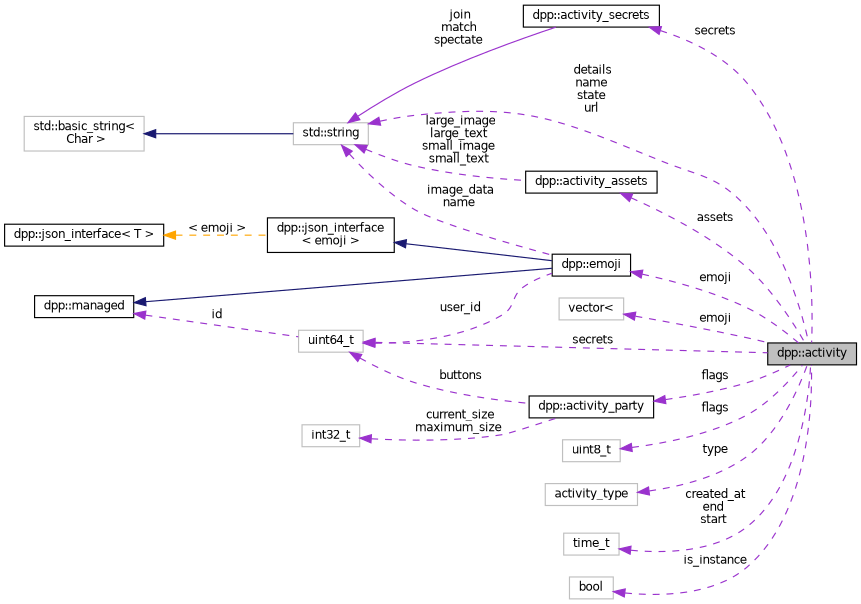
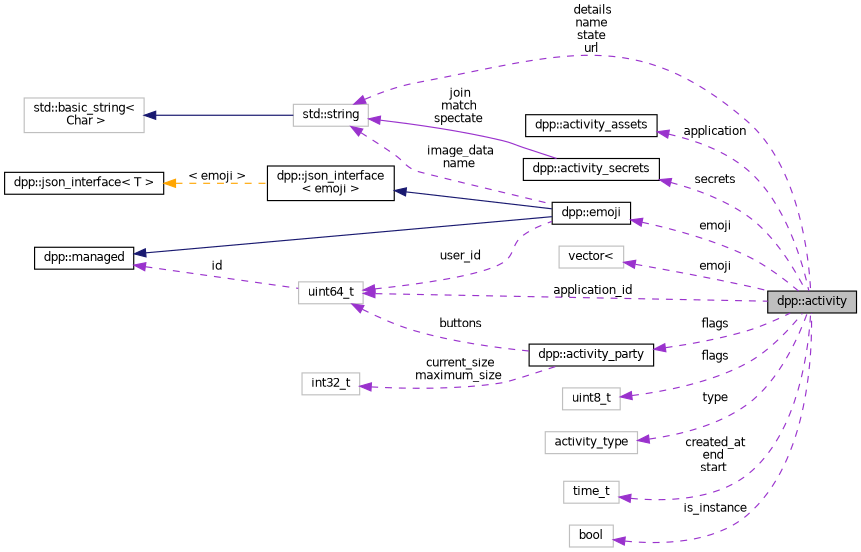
(444, 172) -> none
(714, 218) -> (714, 132)
(591, 341) -> (591, 291)
